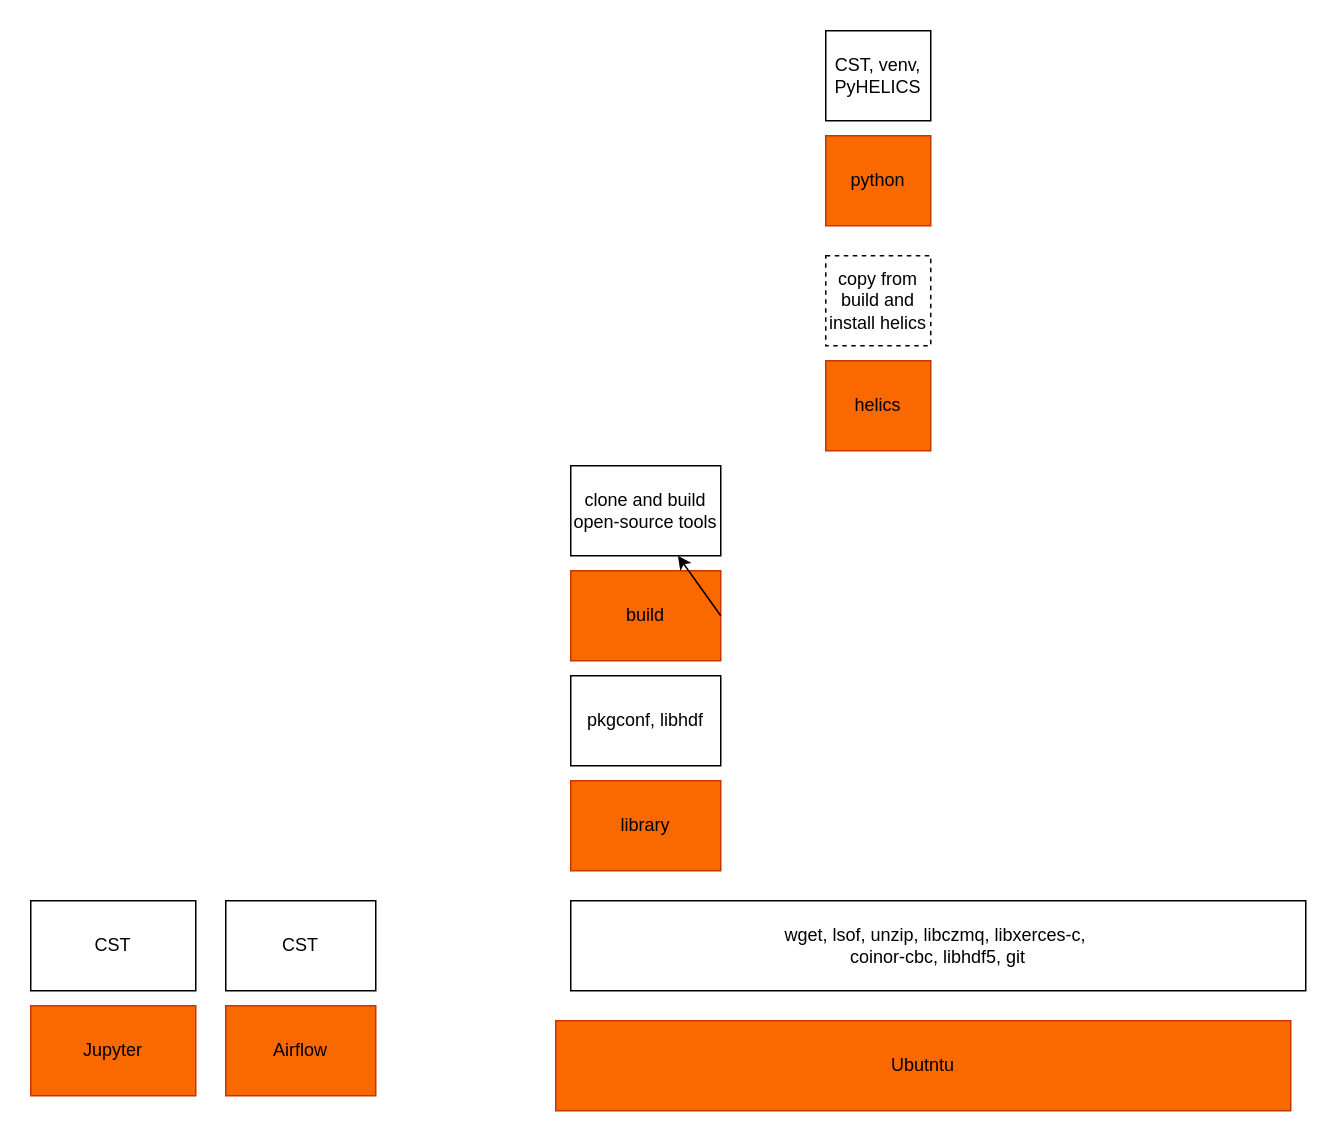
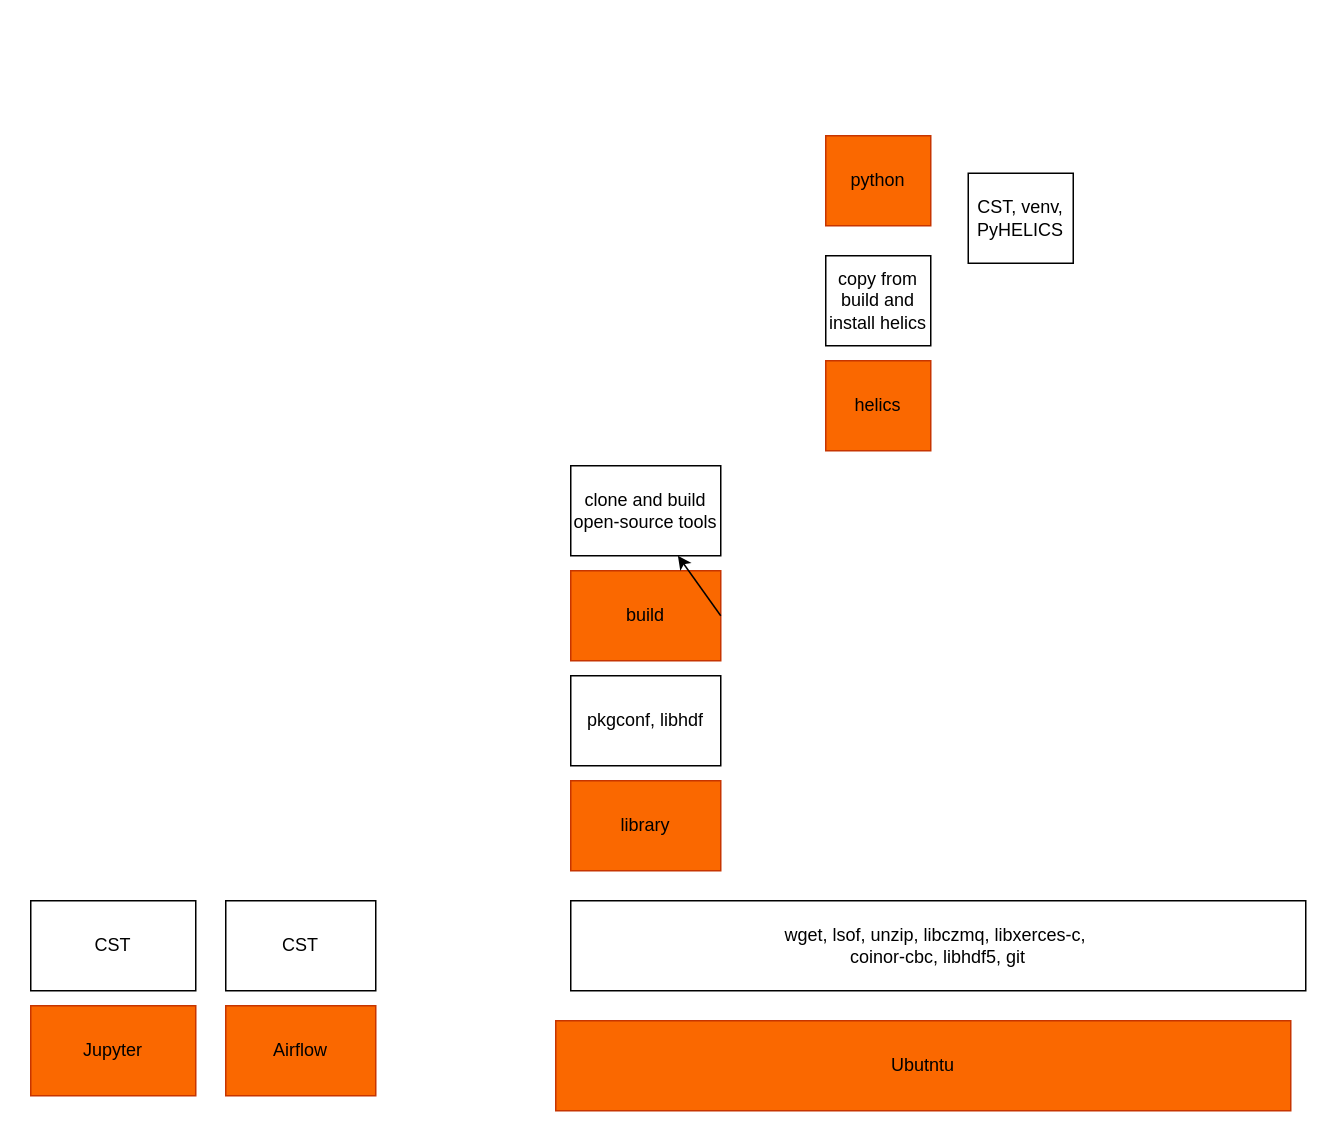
(878, 76) -> (1021, 218)
(878, 301) -> (878, 301)
